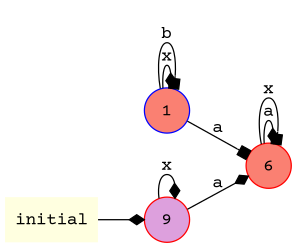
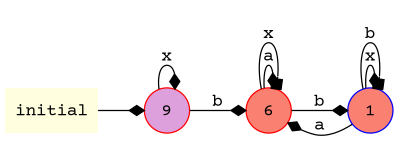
none -> (312, 110)
(212, 135) -> (328, 135)
(218, 183) -> (218, 101)
